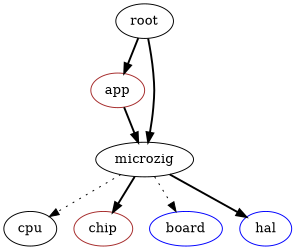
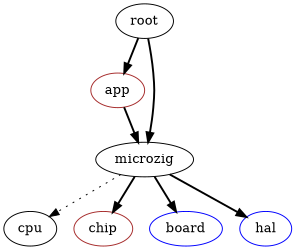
(163, 190) -> (163, 190)
